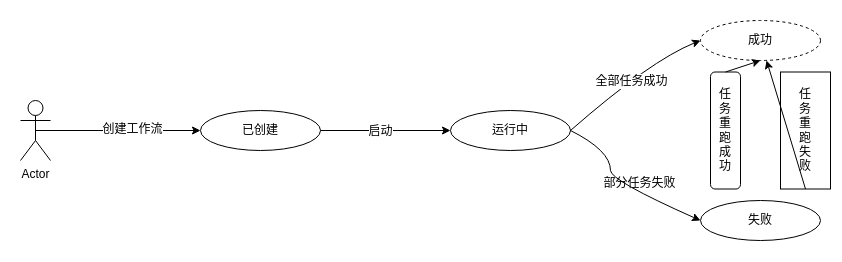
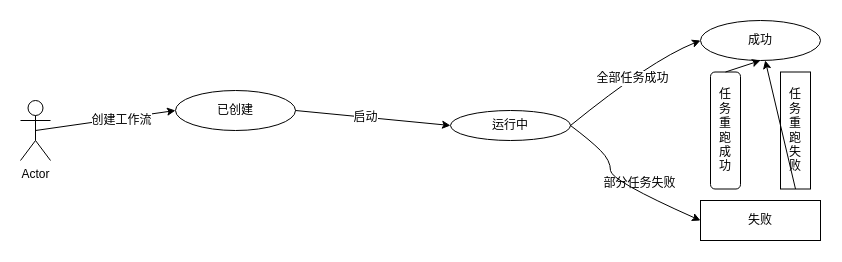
(761, 41) -> (761, 41)
(261, 131) -> (236, 111)
(511, 131) -> (511, 126)
(806, 131) -> (796, 131)
(761, 221) -> (761, 221)
